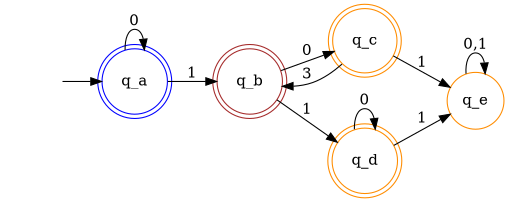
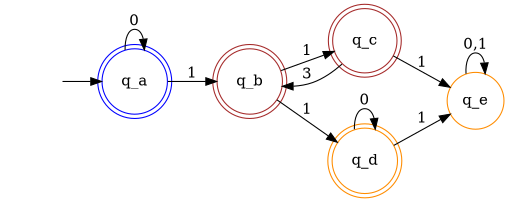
(365, 41) -> (365, 41)
(307, 51) -> (307, 51)
